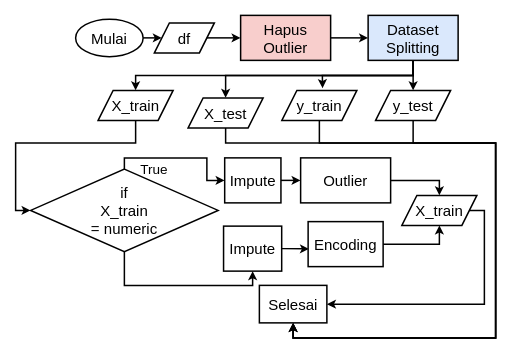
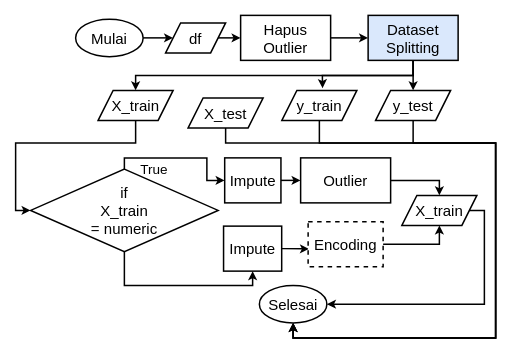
(184, 38) -> (195, 38)
(285, 38) -> (285, 38)
(225, 85) -> none
(345, 244) -> (345, 244)
(293, 304) -> (293, 304)
